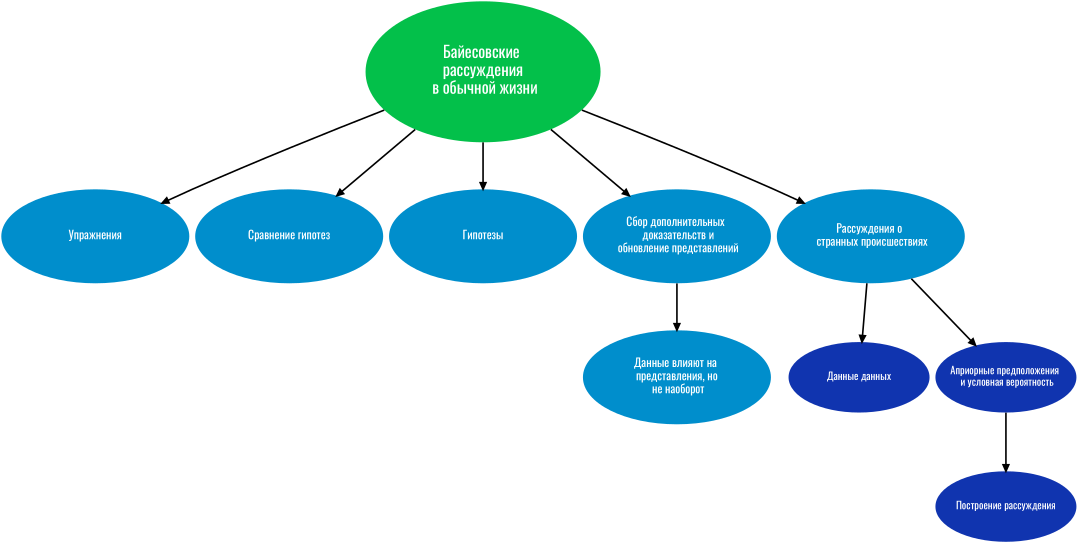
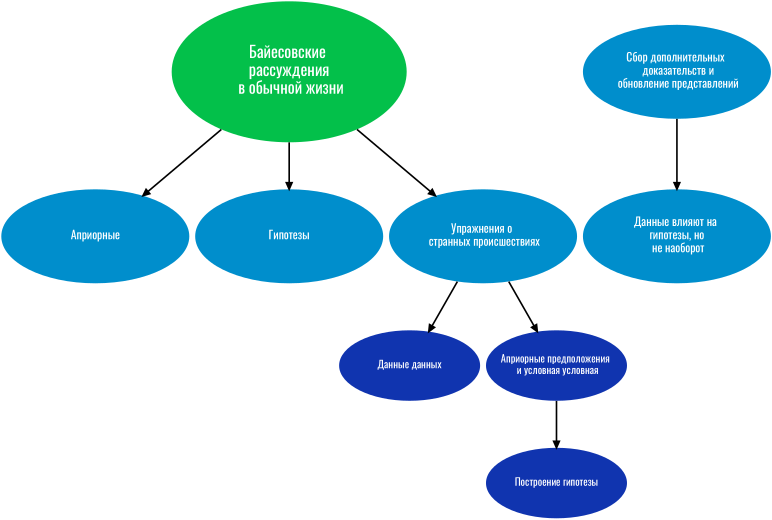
(588, 160) -> none
(95, 236) -> (95, 236)
(289, 236) -> none
(871, 236) -> (483, 236)
(677, 377) -> (677, 236)
(1006, 377) -> (556, 366)
(1006, 507) -> (556, 483)
